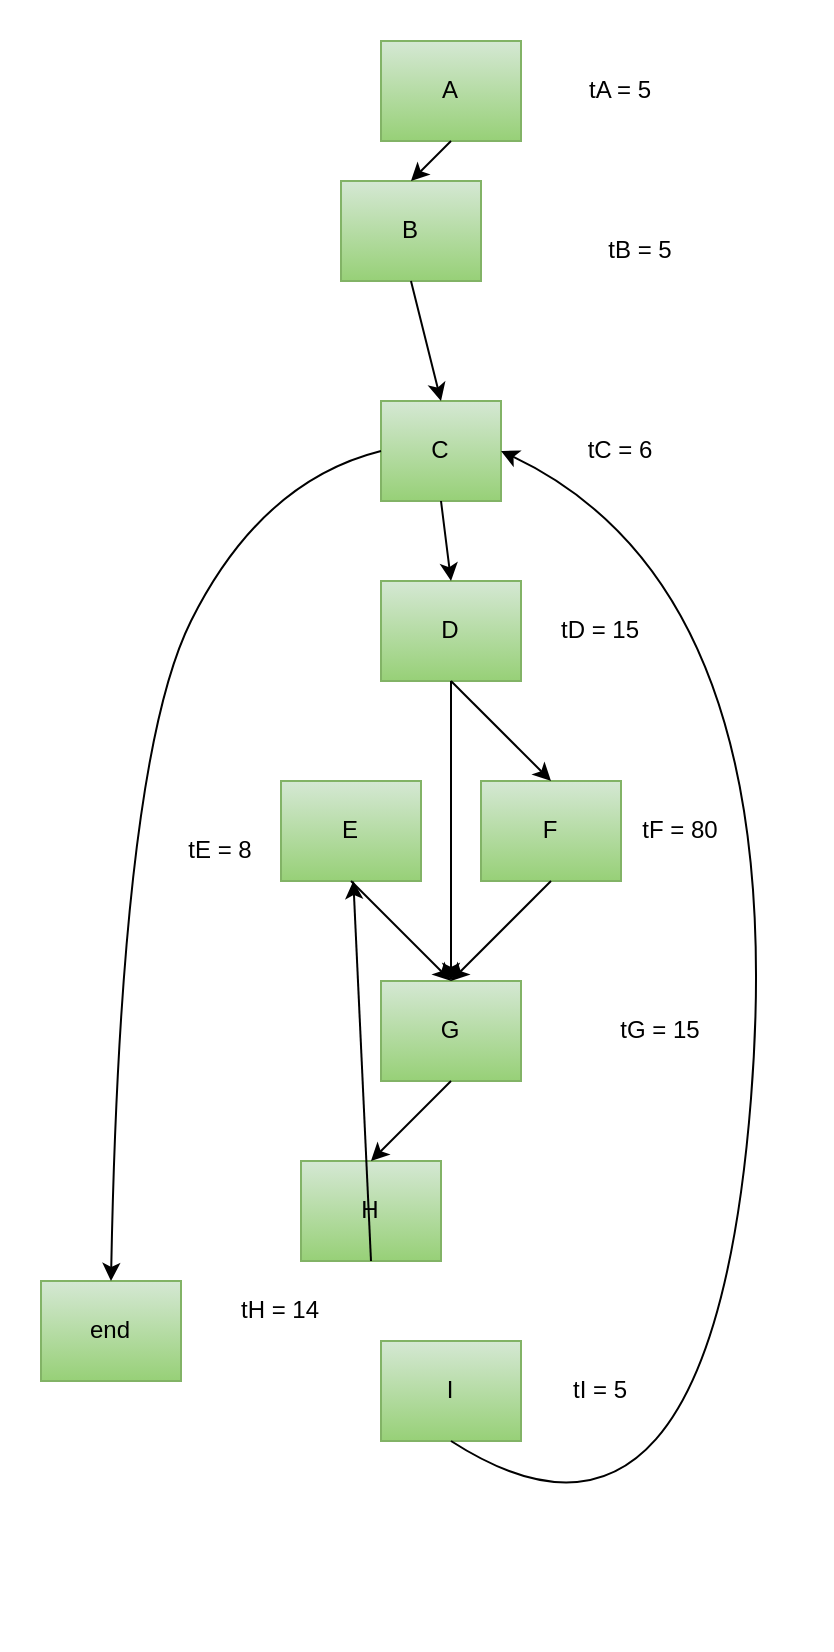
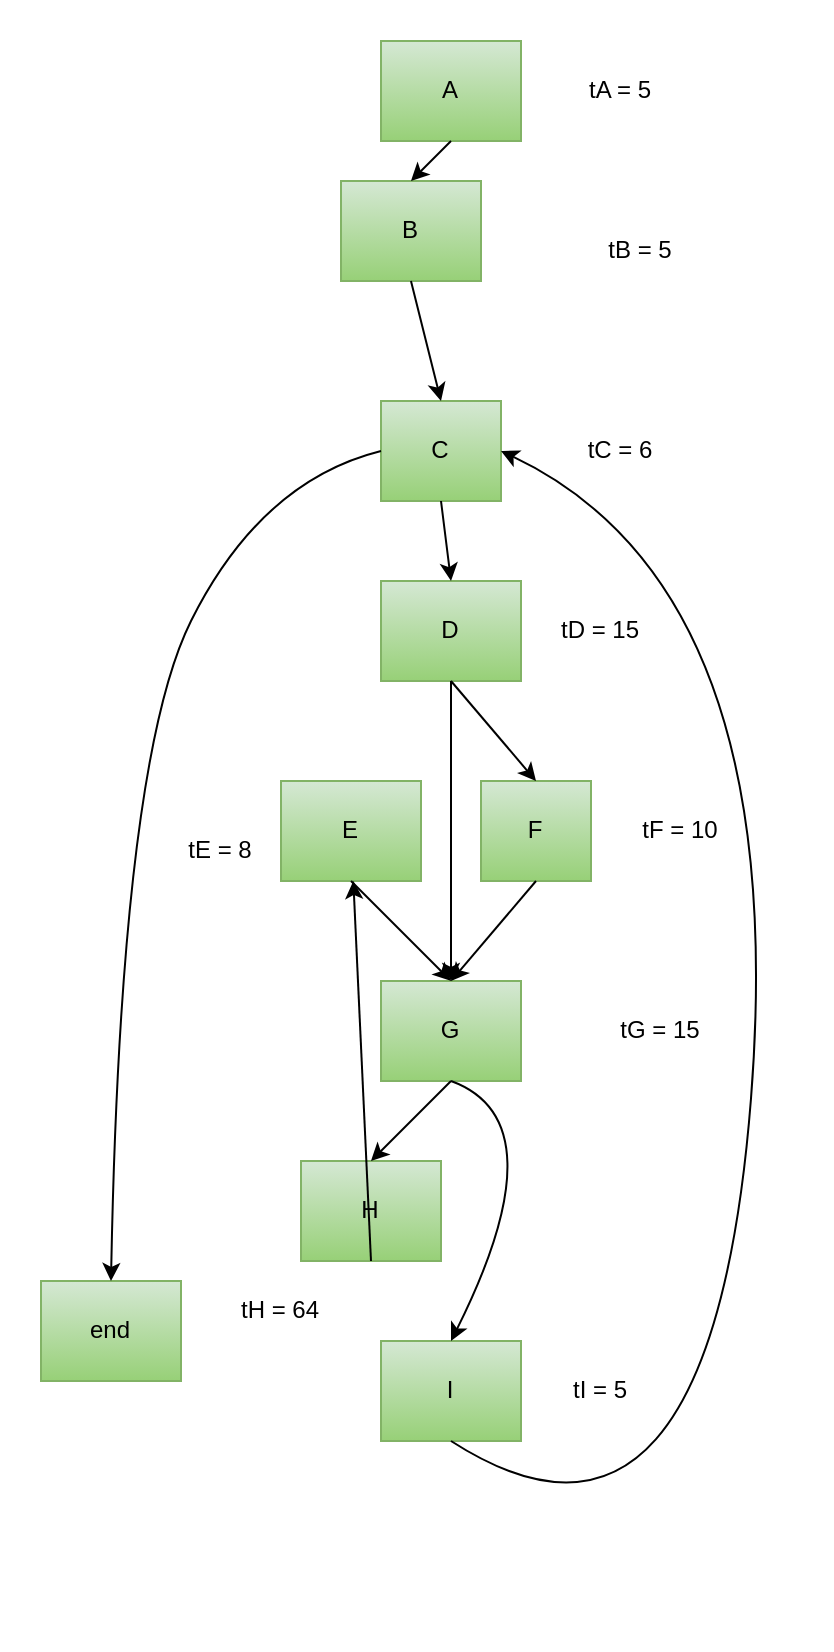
(551, 831) -> (536, 831)
(681, 831) -> (681, 831)
none -> (504, 1199)
(281, 1311) -> (281, 1311)
